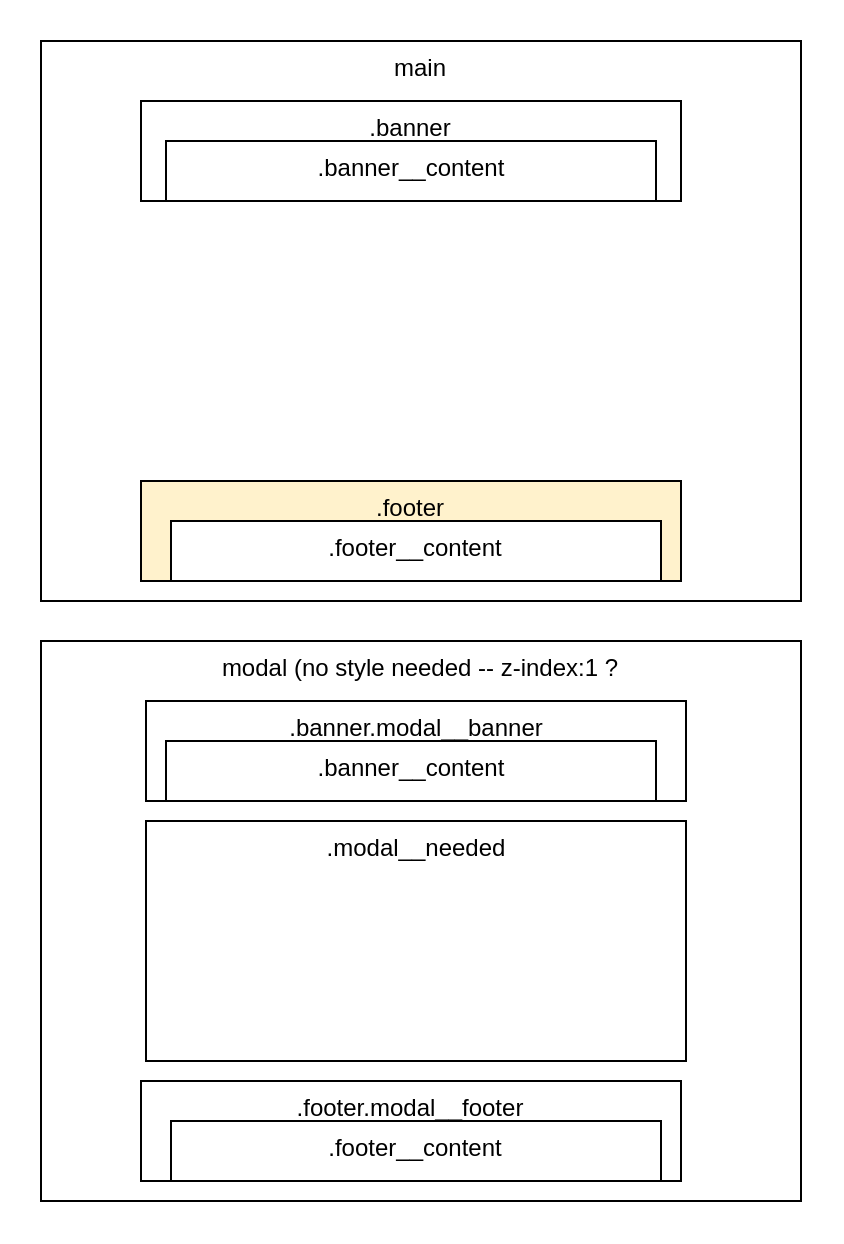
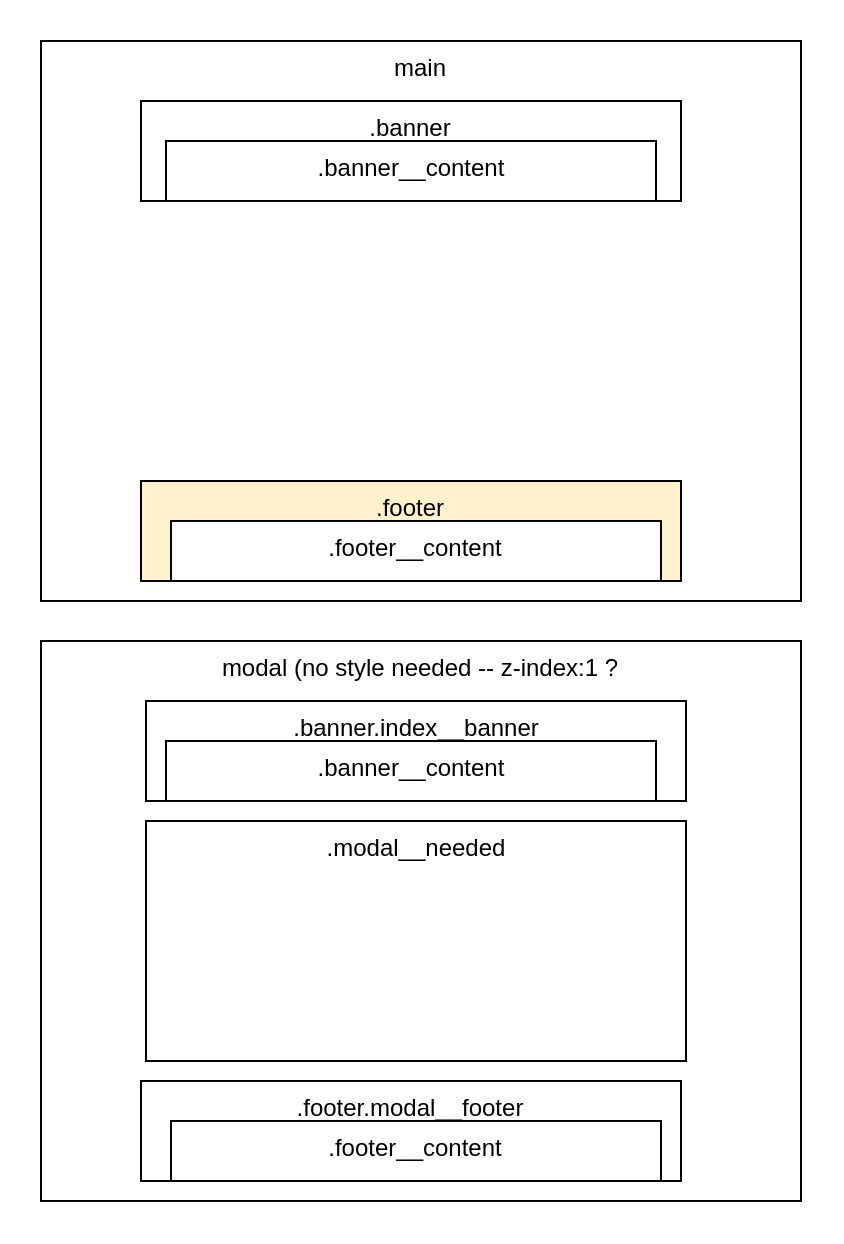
(417, 729) -> (417, 729)
